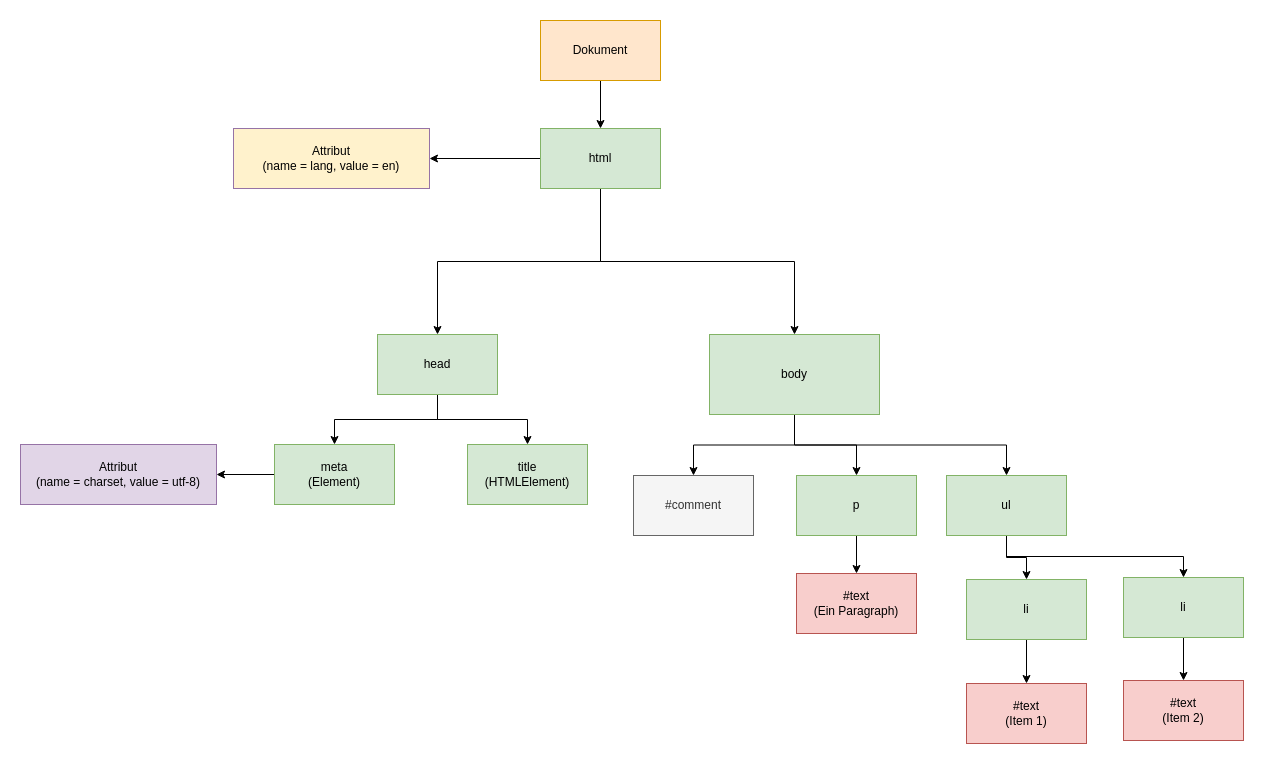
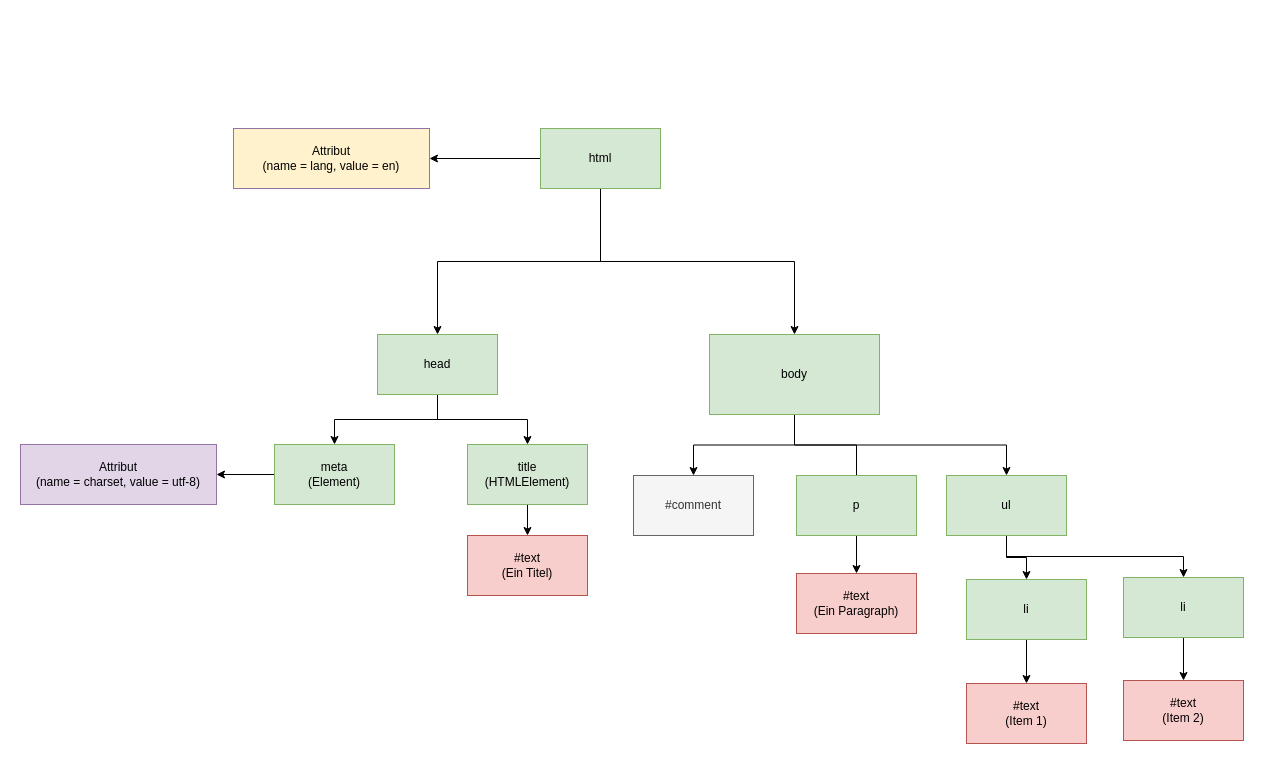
(601, 51) -> none
(601, 101) -> none
(857, 467) -> (857, 470)
none -> (528, 524)
none -> (528, 566)
